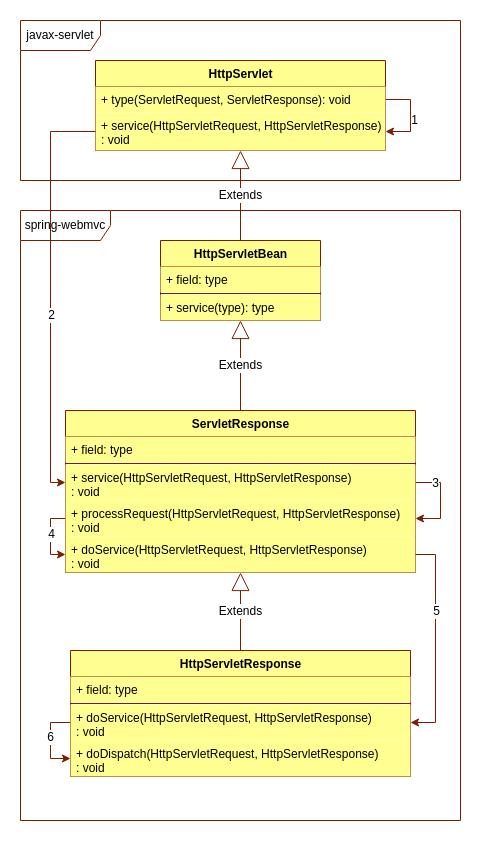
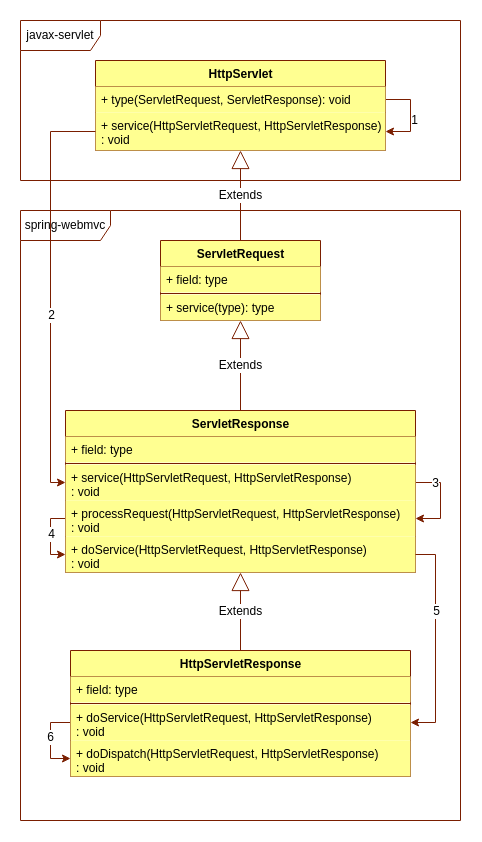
(241, 255) -> (241, 255)
